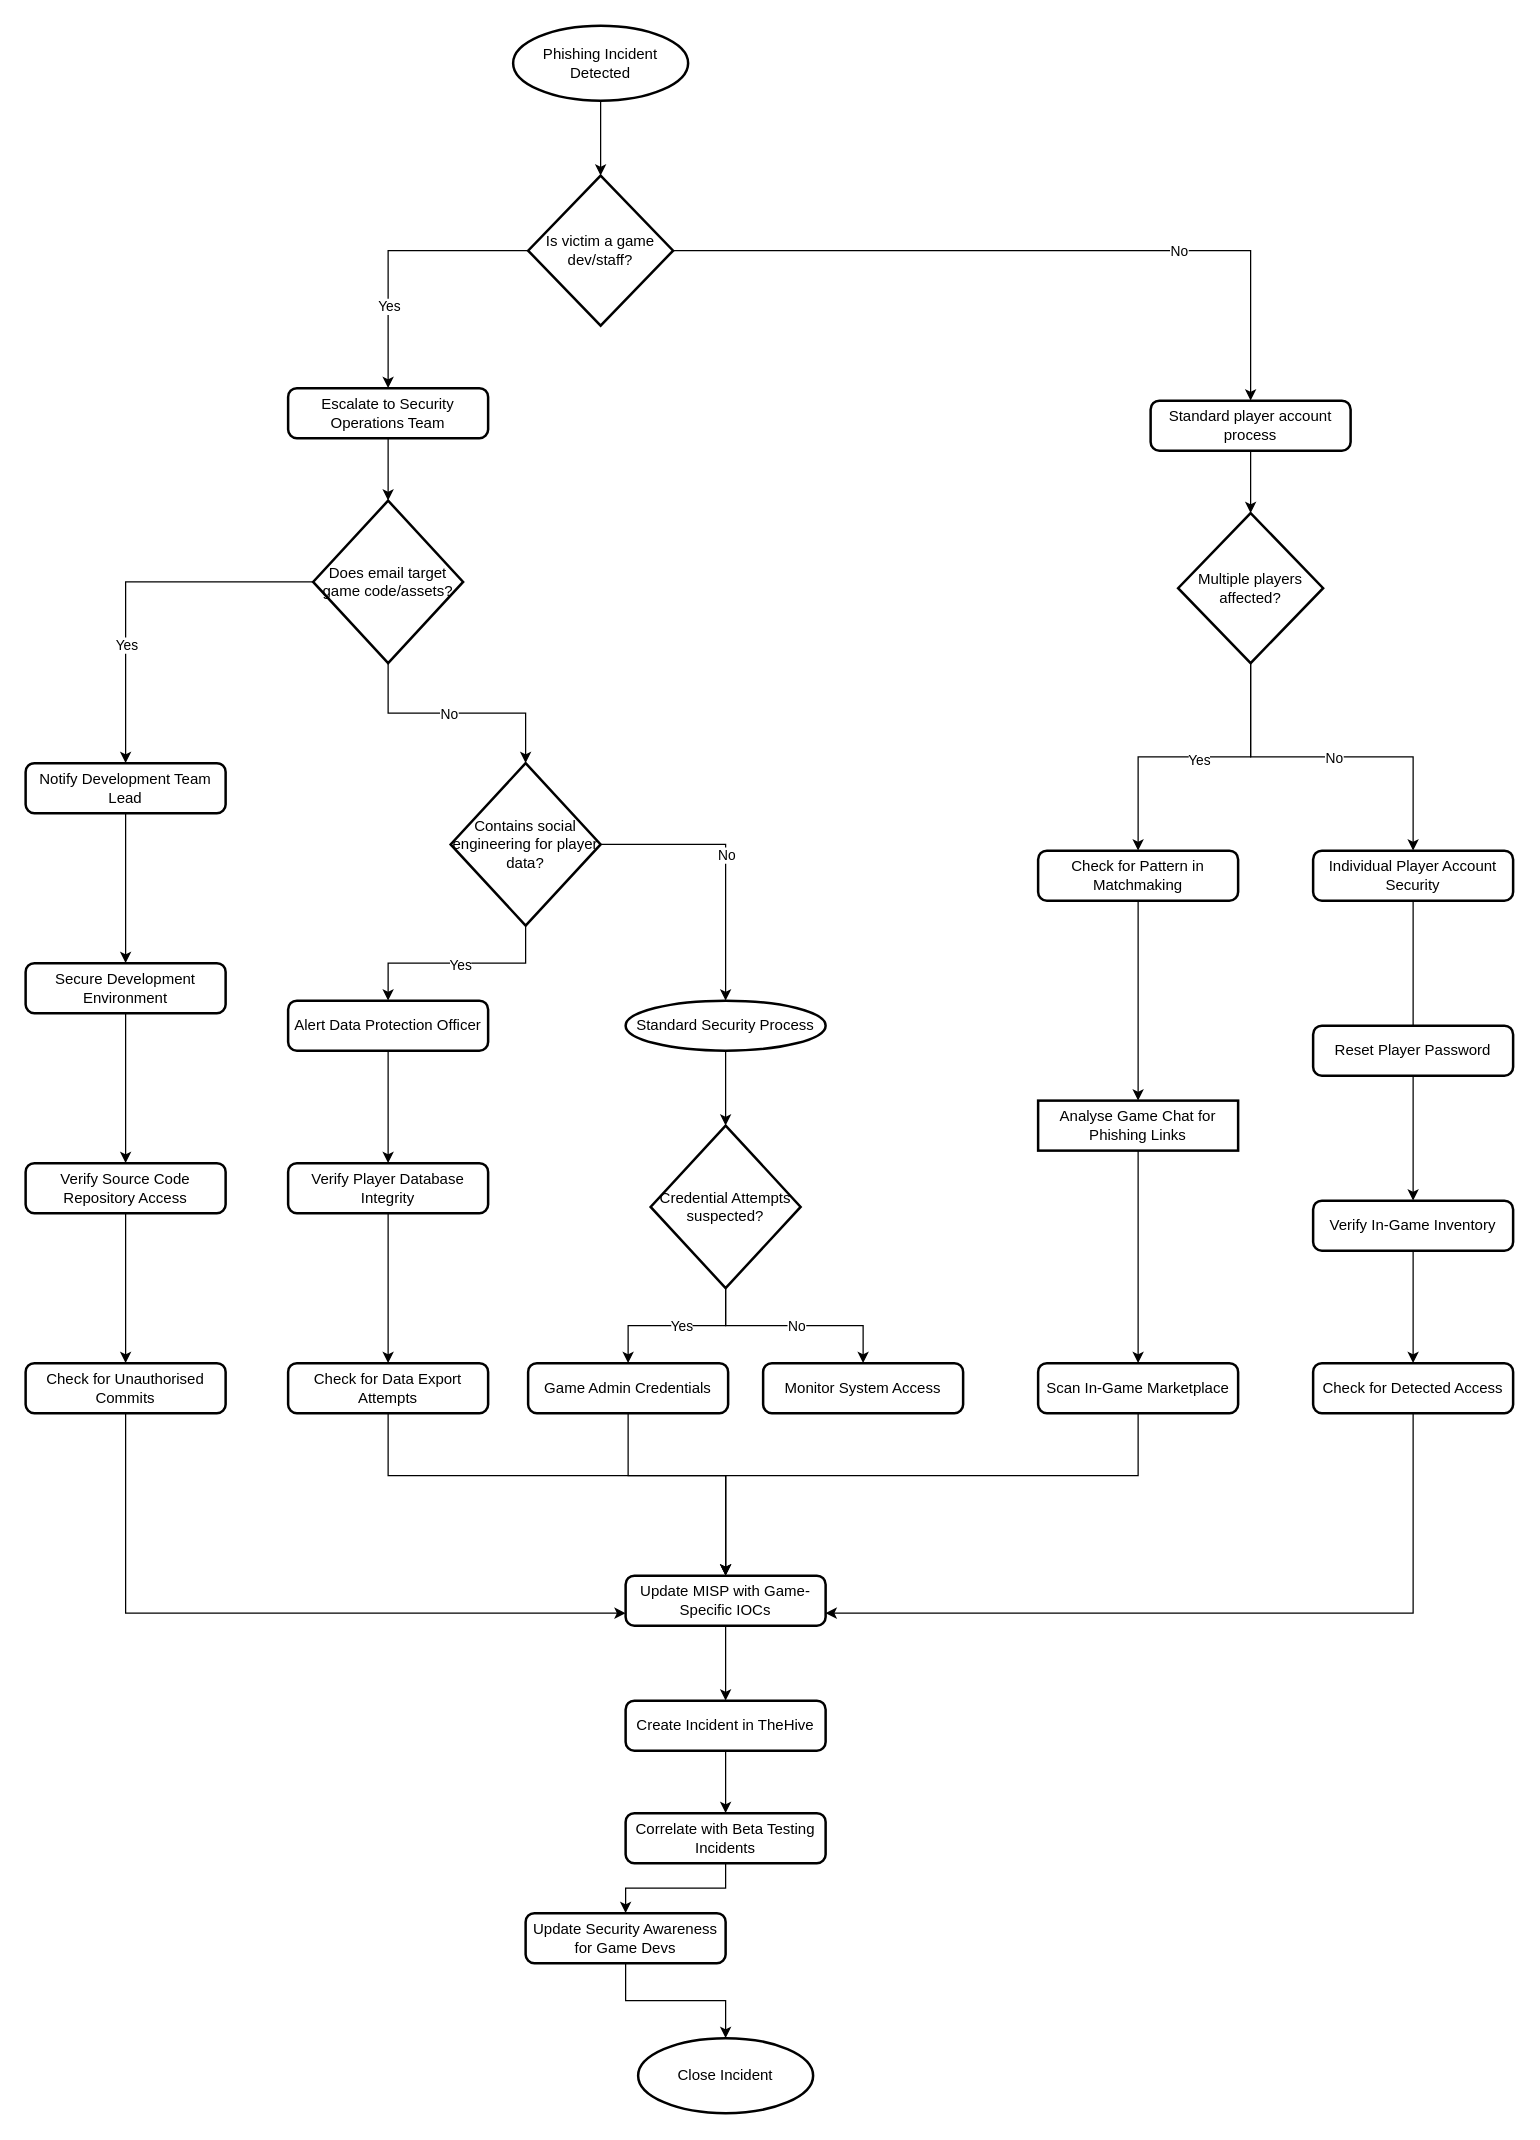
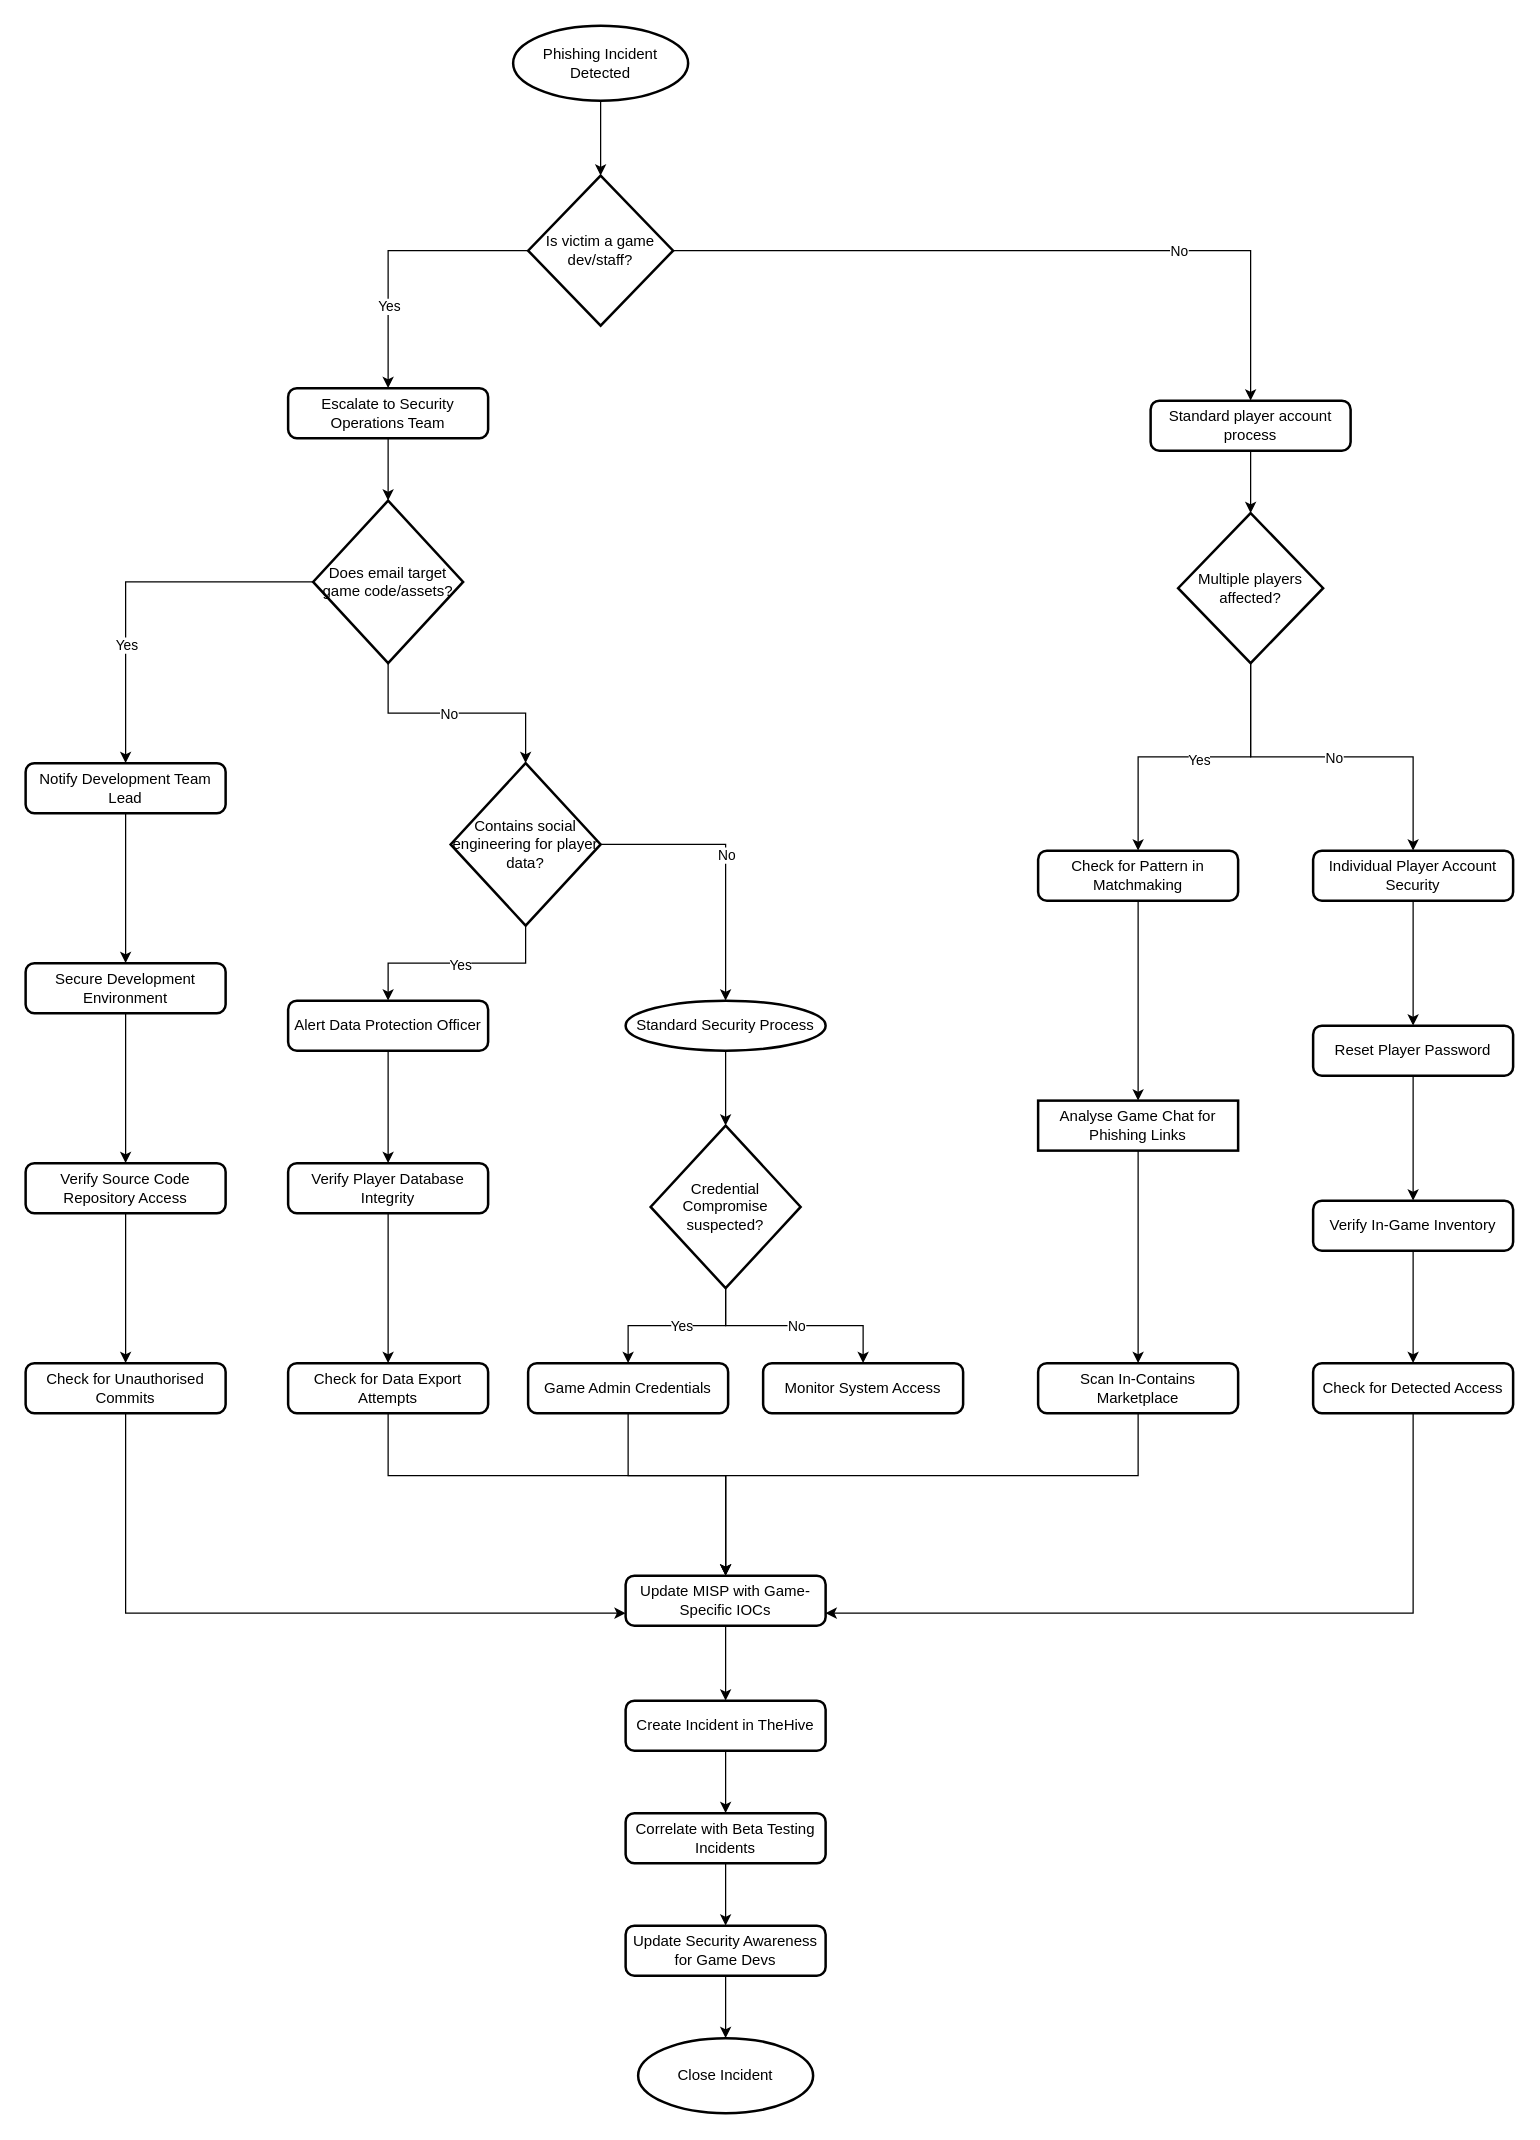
(1413, 1019) -> (1413, 1016)
(726, 1207) -> (726, 1207)
(1138, 1388) -> (1138, 1388)
(626, 1938) -> (726, 1951)
